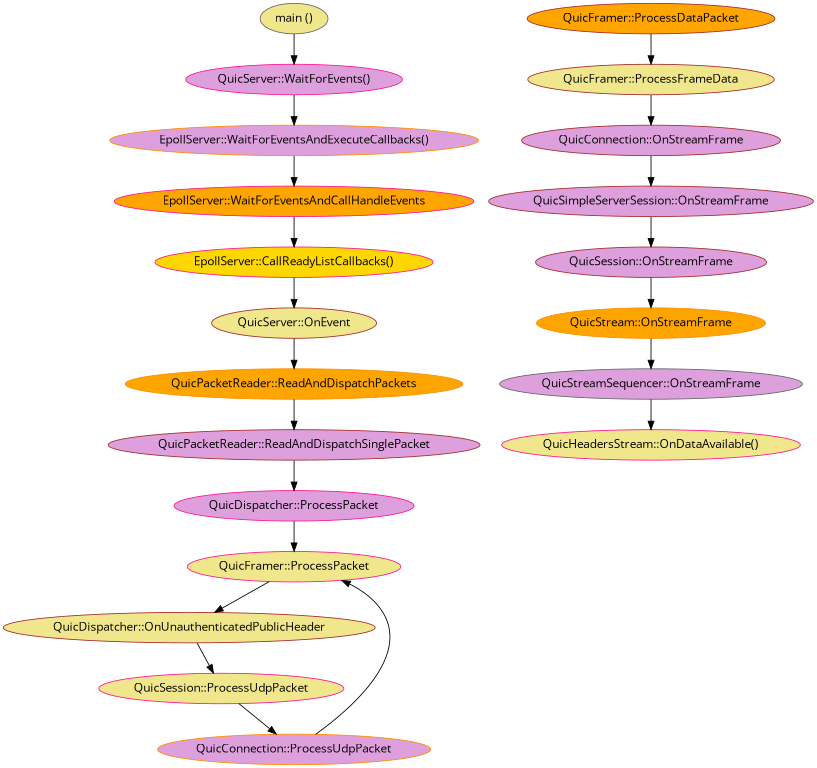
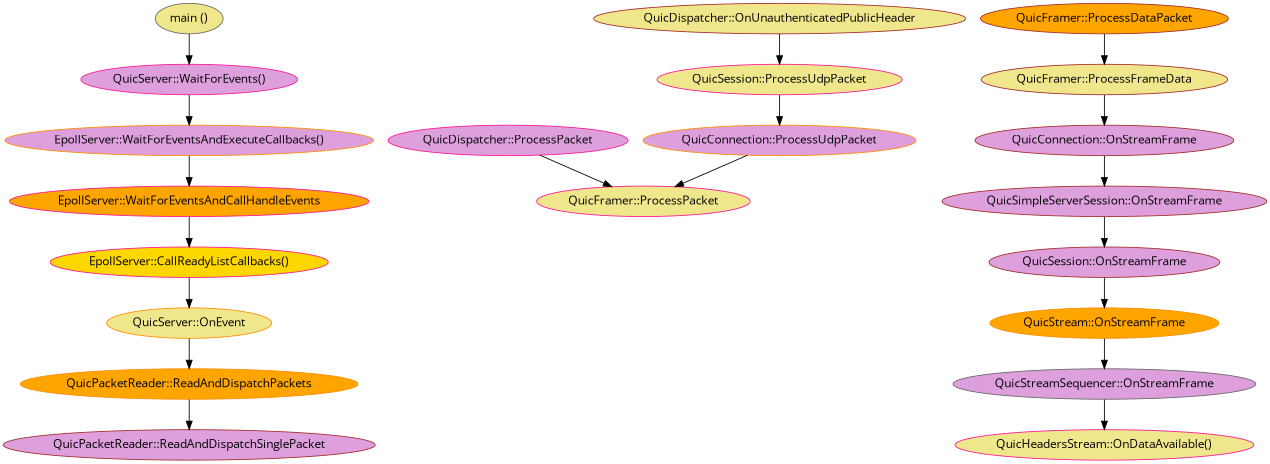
(294, 323) -> (189, 323)
(294, 471) -> none
(246, 595) -> none
